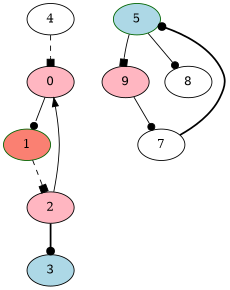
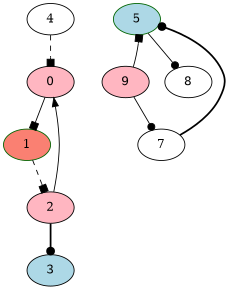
(126, 46) -> (136, 55)
(40, 109) -> (40, 109)
